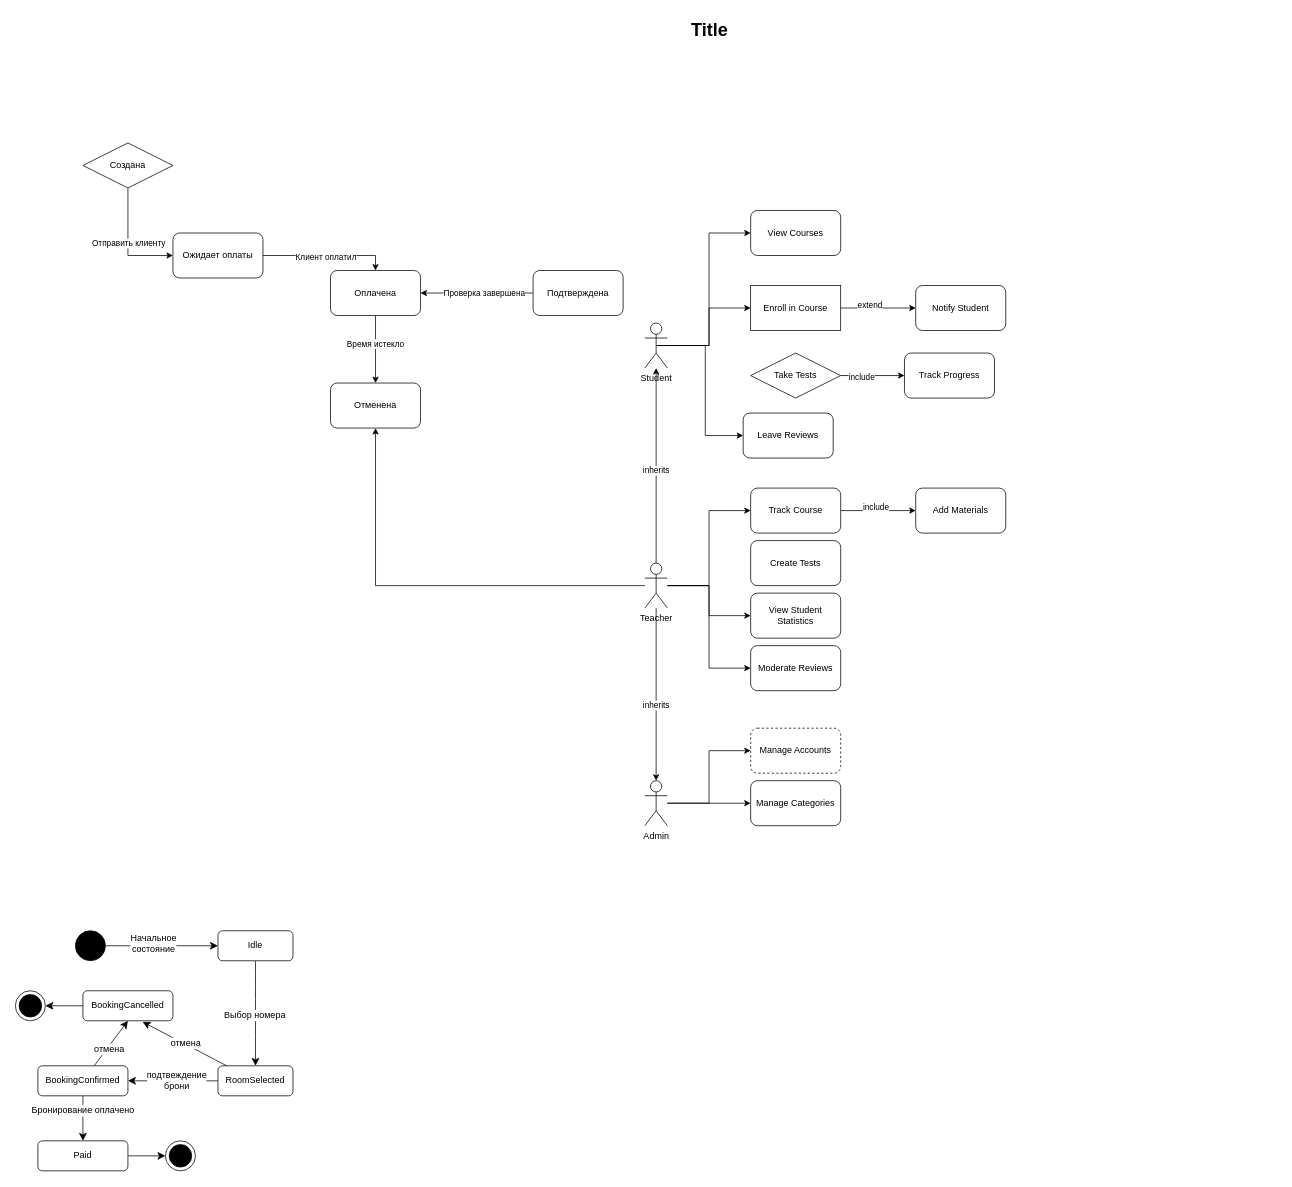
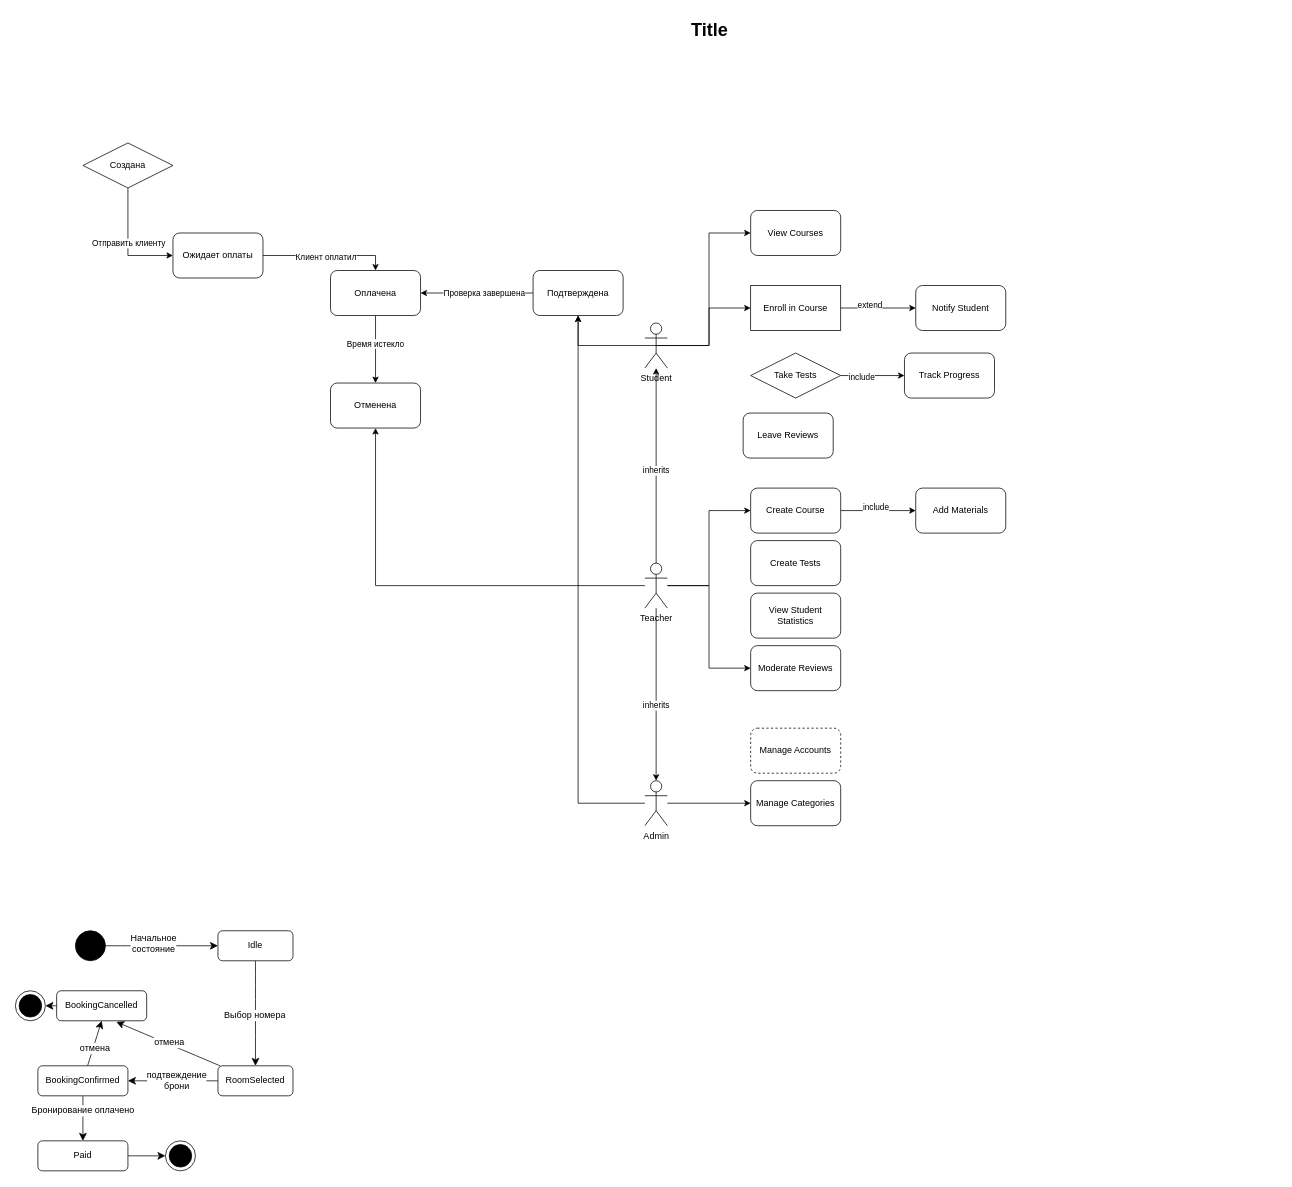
(705, 407) -> (616, 345)
(795, 510) -> (795, 510)
(727, 615) -> none
(726, 750) -> (578, 609)
(128, 1005) -> (102, 1005)
